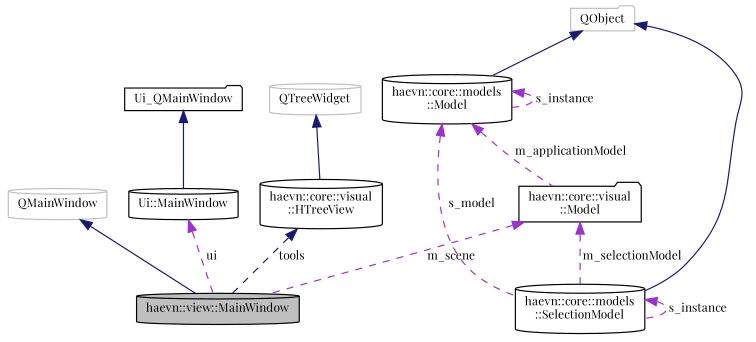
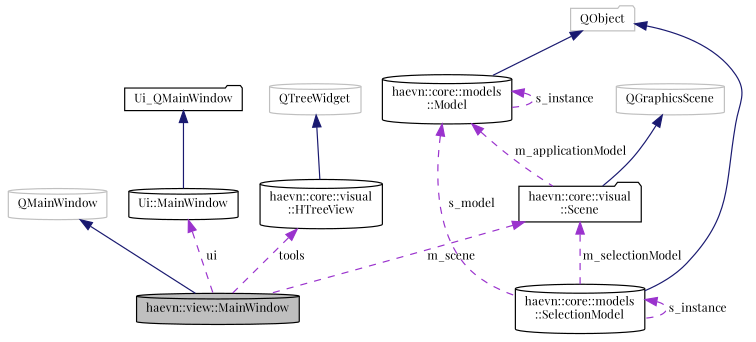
none -> (670, 99)
(580, 204) -> (580, 204)
(260, 266) -> (260, 266)
